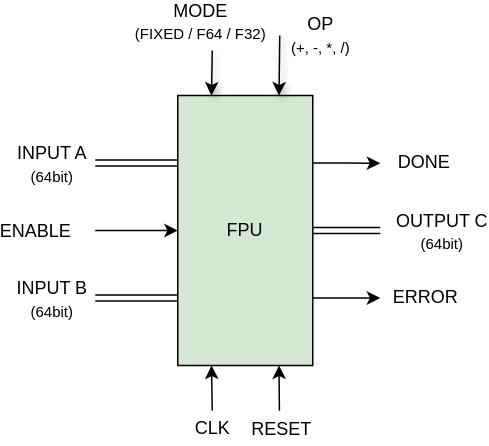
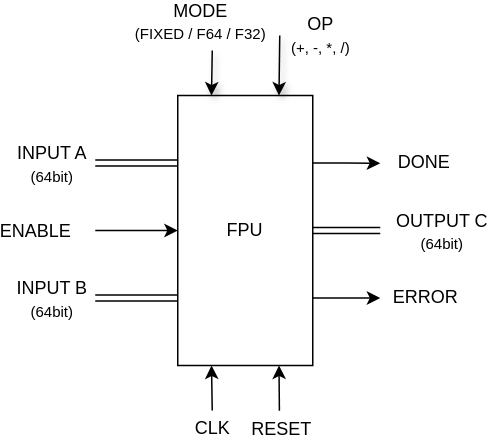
(245, 230) -> (245, 230)
